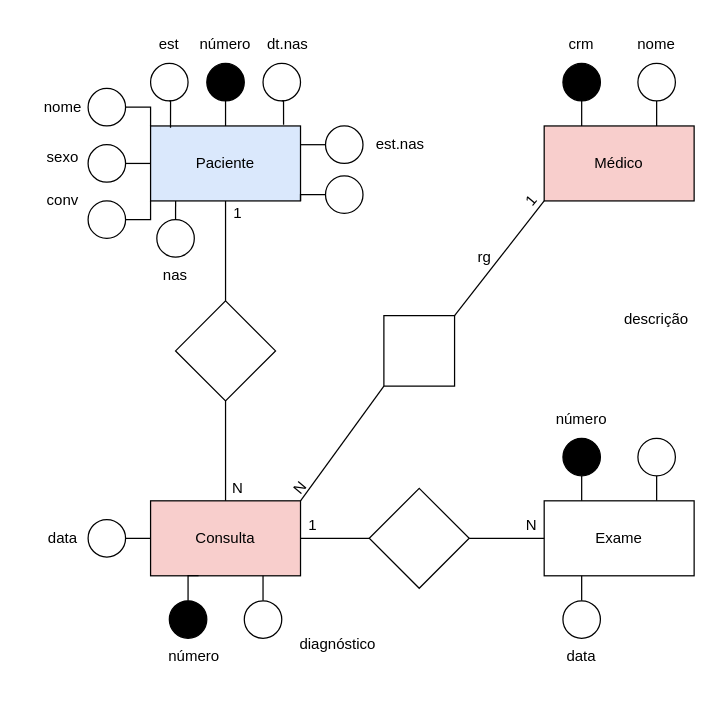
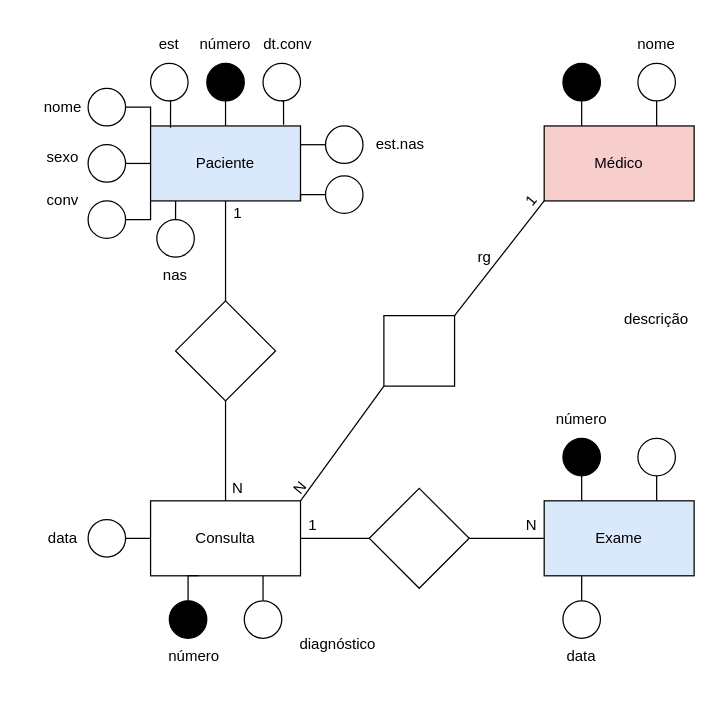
(288, 44) -> (288, 44)
(582, 44) -> none
(226, 538) -> (226, 538)
(619, 538) -> (619, 538)
